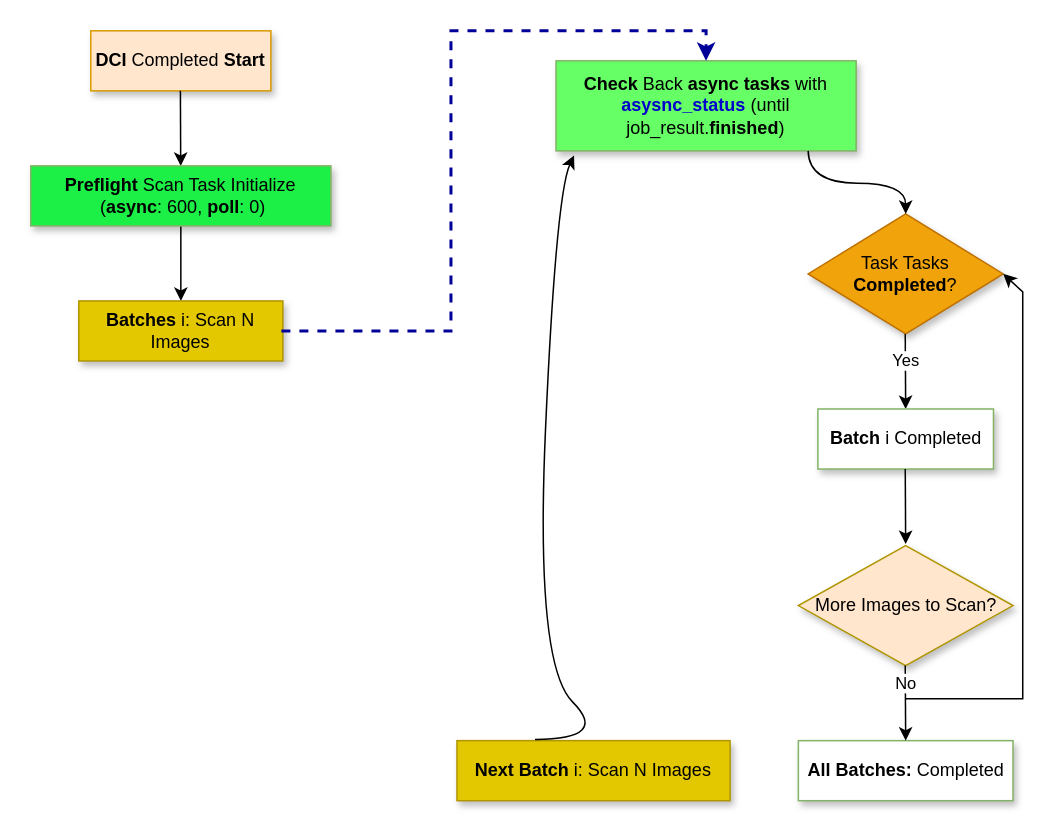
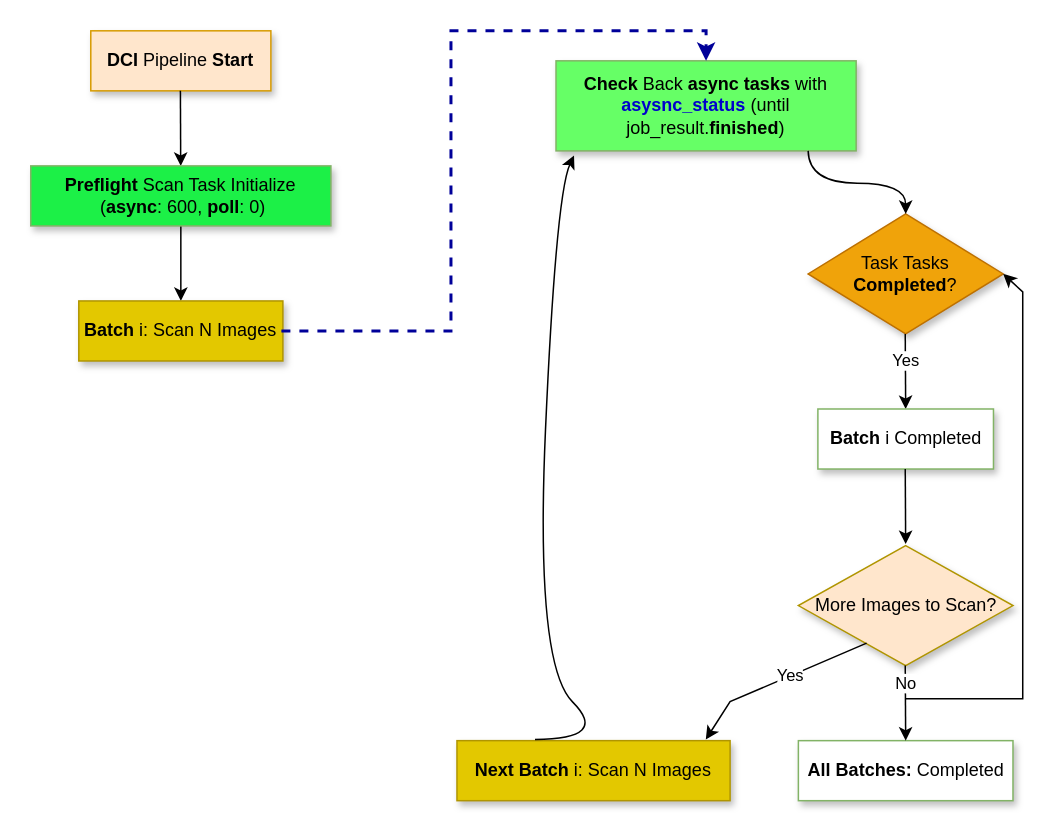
(181, 61) -> (181, 61)
(181, 331) -> (181, 331)
none -> (782, 679)
